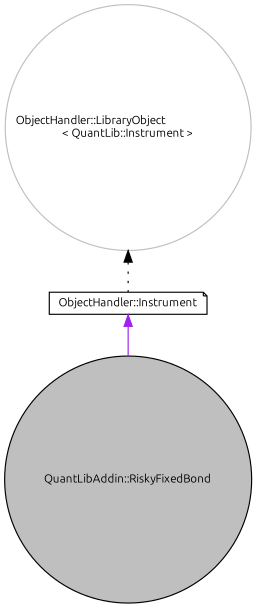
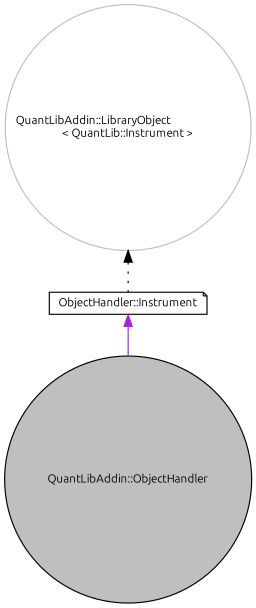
(128, 128) -> (128, 128)
(128, 480) -> (128, 480)
